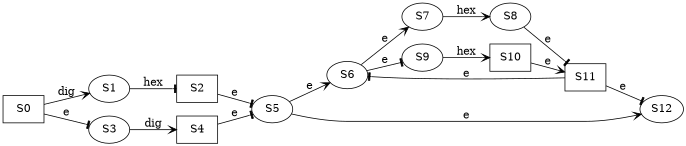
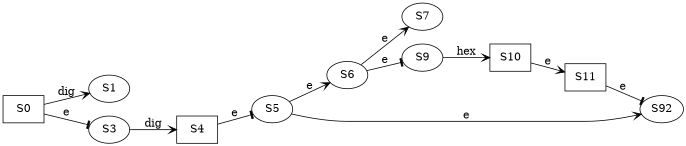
(510, 17) -> none
(468, 79) -> none
(197, 89) -> none
(662, 109) -> (662, 109)
